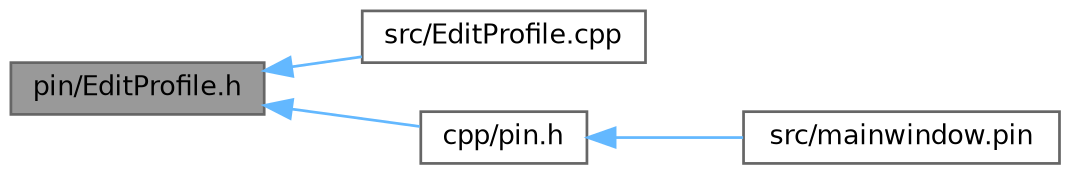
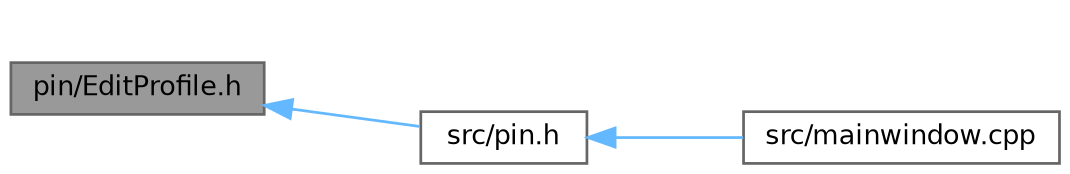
(504, 37) -> none
(504, 138) -> (504, 138)
(902, 138) -> (902, 138)
